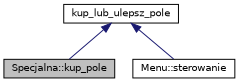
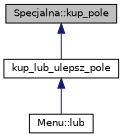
(86, 44) -> (61, 46)
(184, 69) -> (61, 124)
